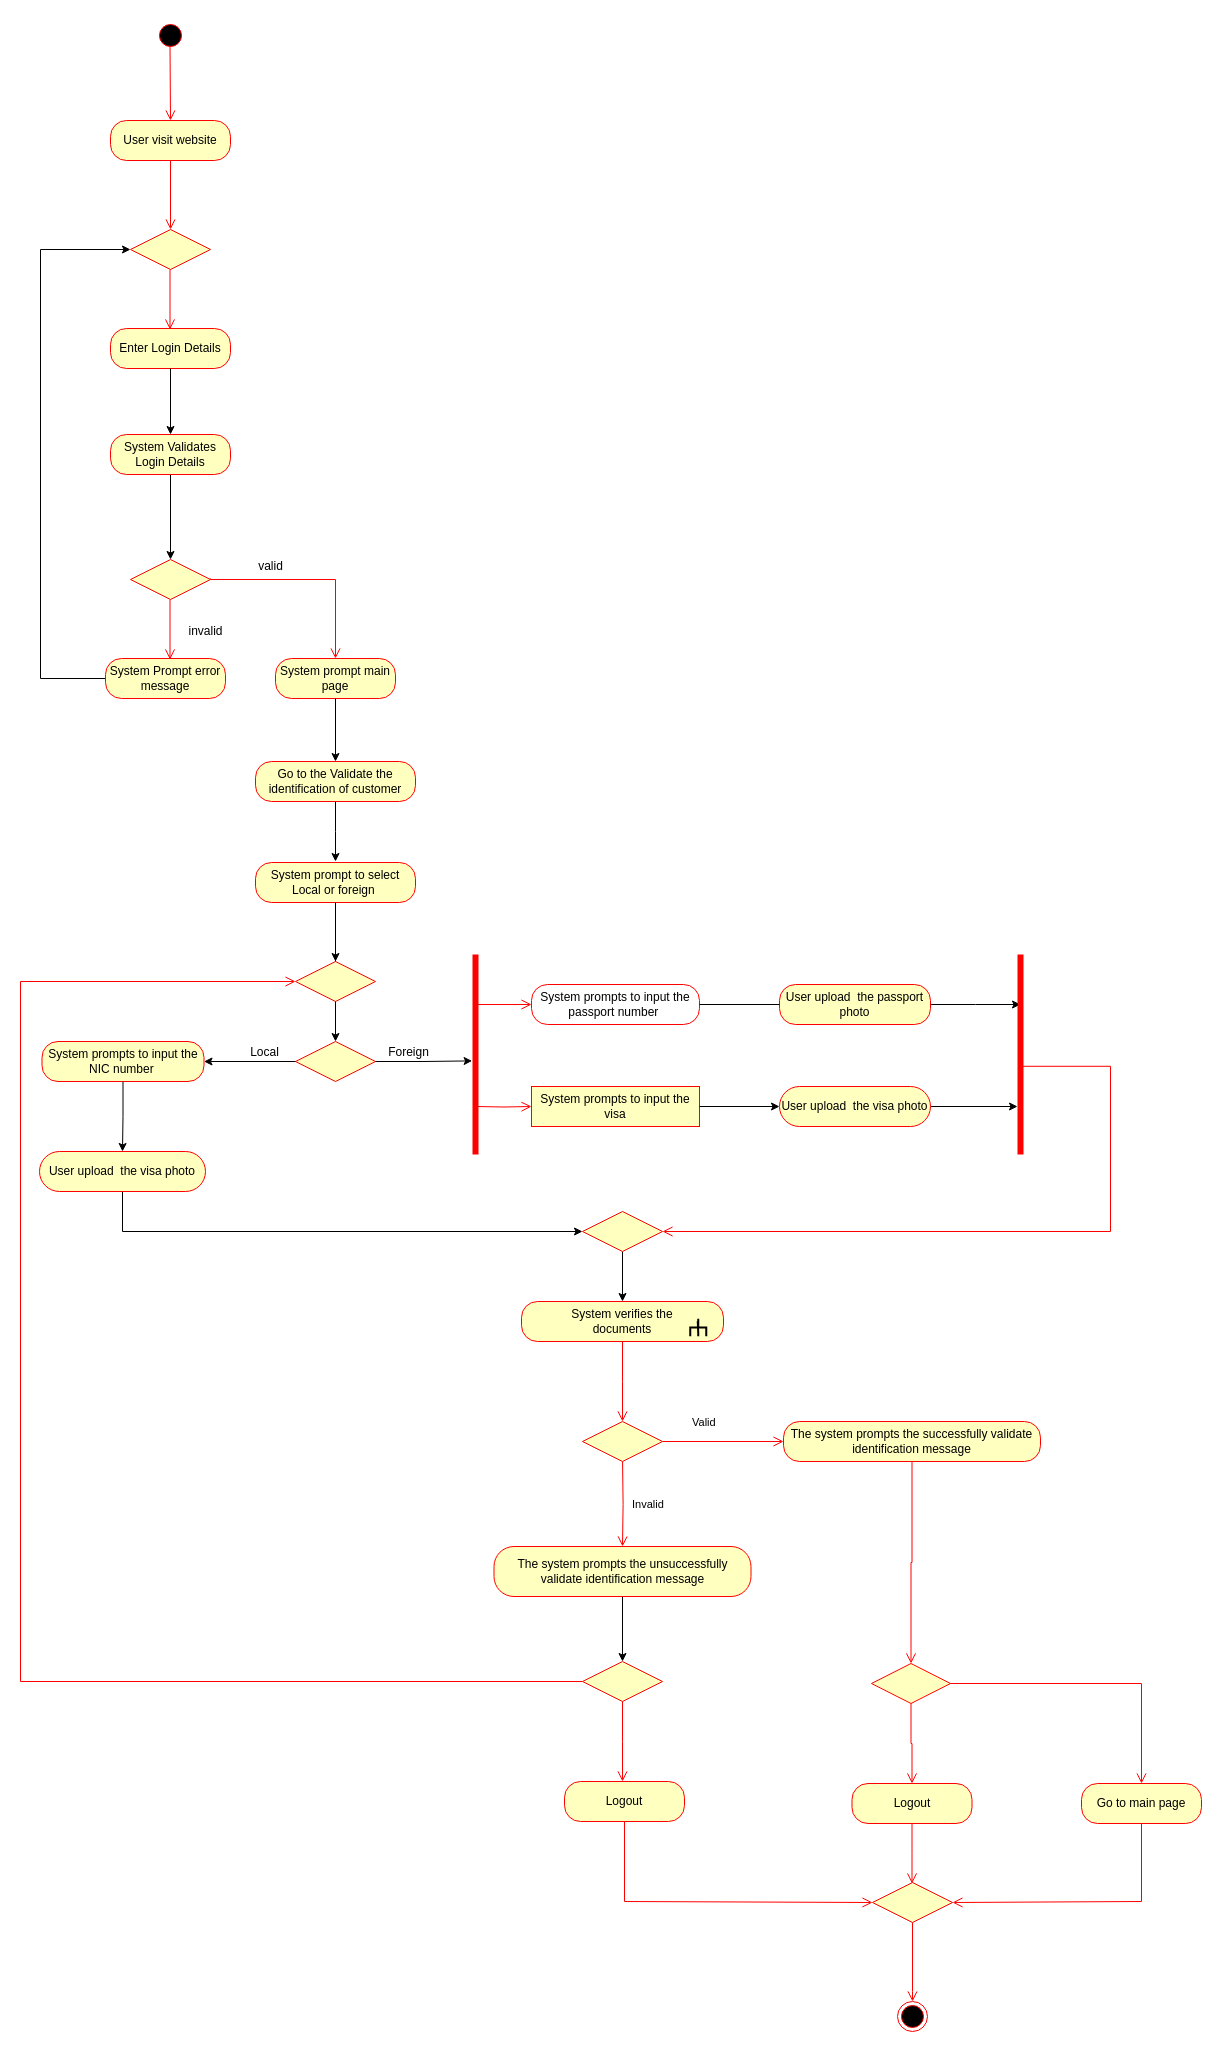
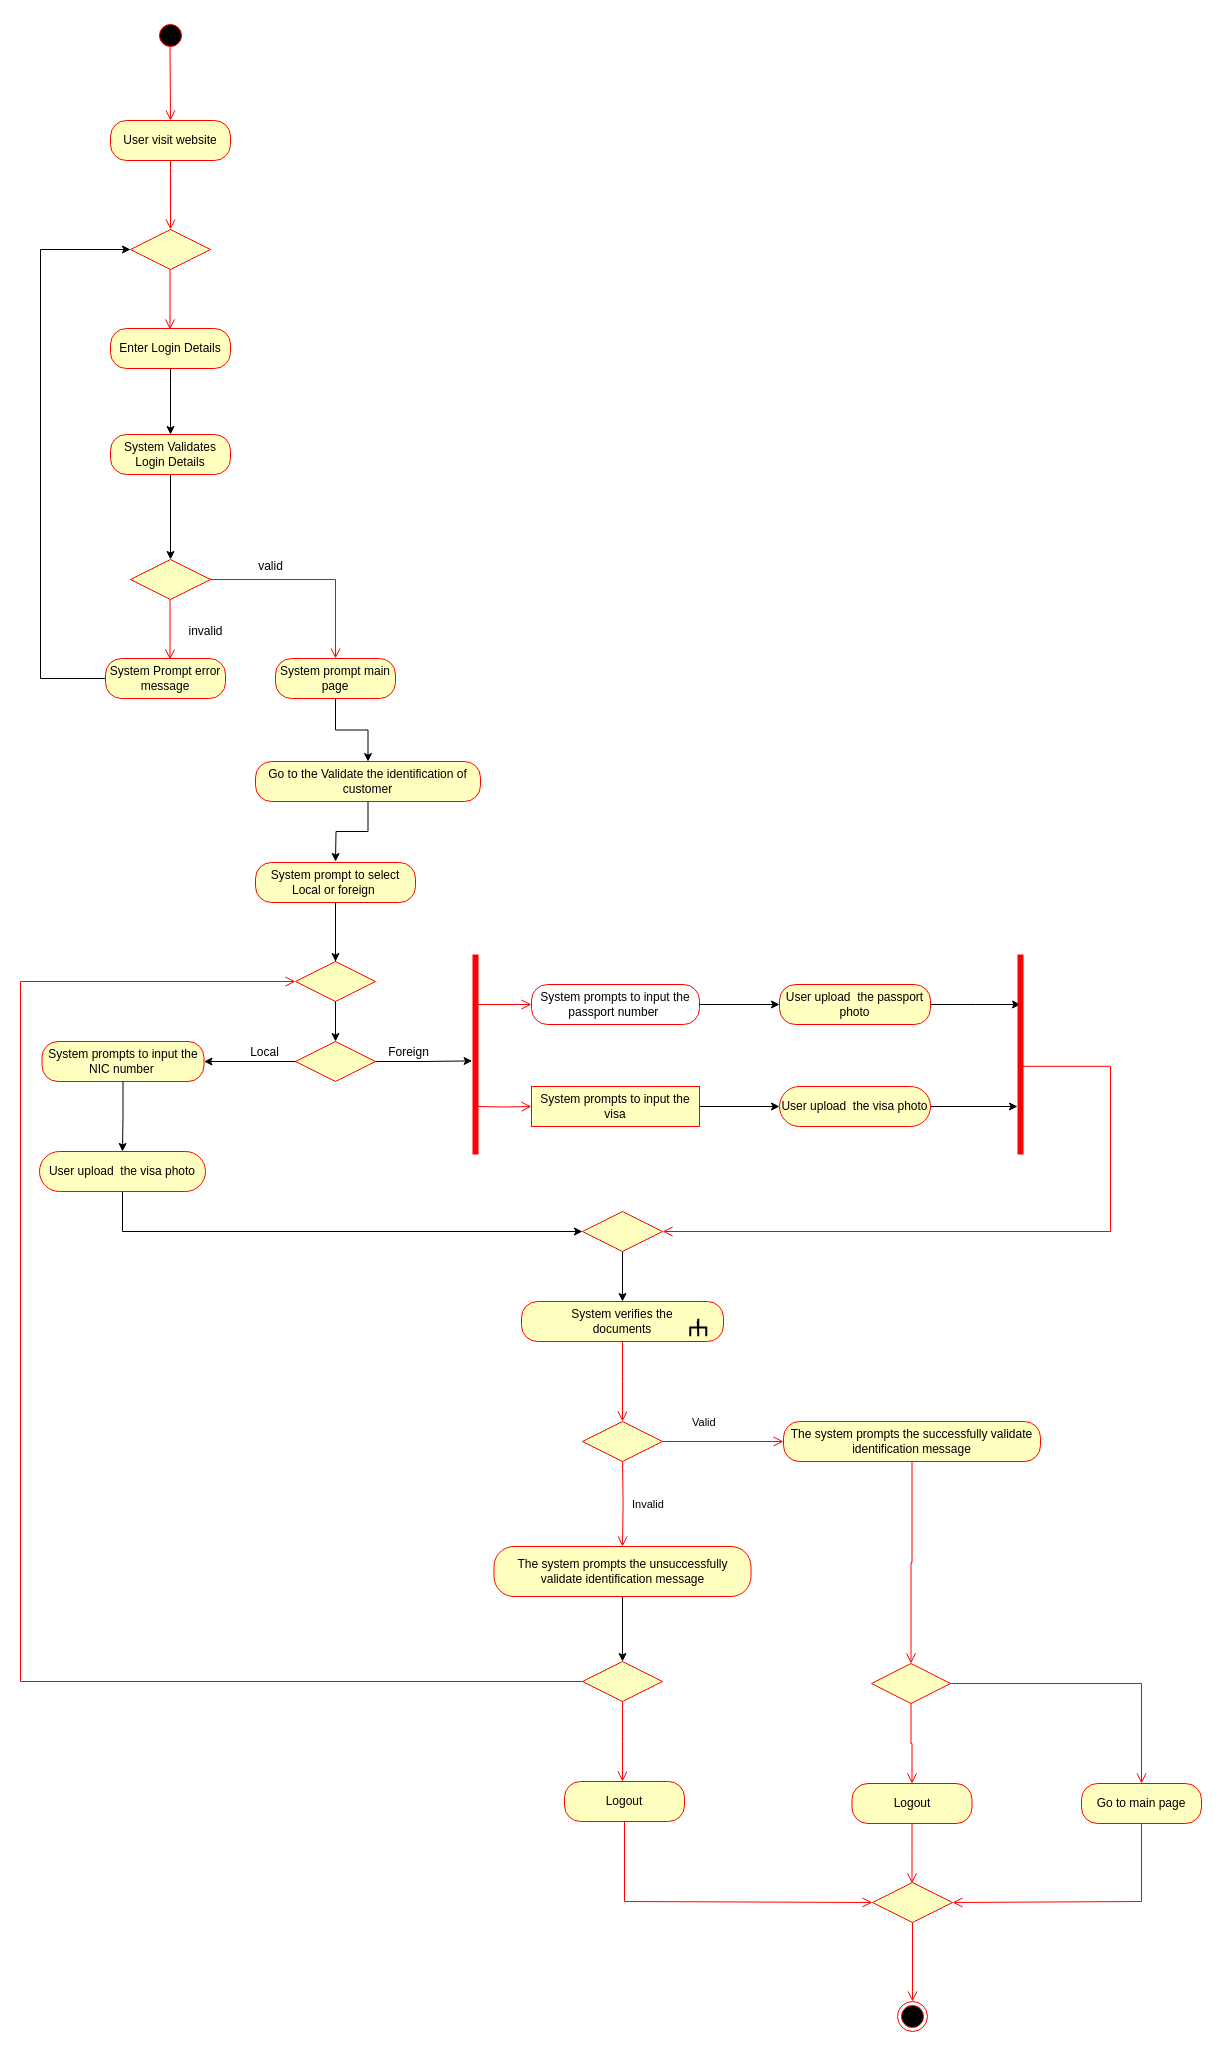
(336, 782) -> (368, 782)
(774, 1005) -> (771, 1005)
